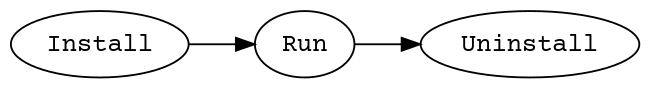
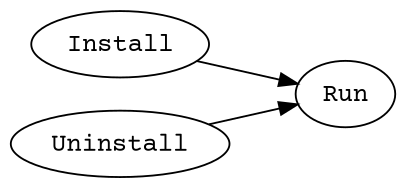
(378, 44) -> (244, 116)
